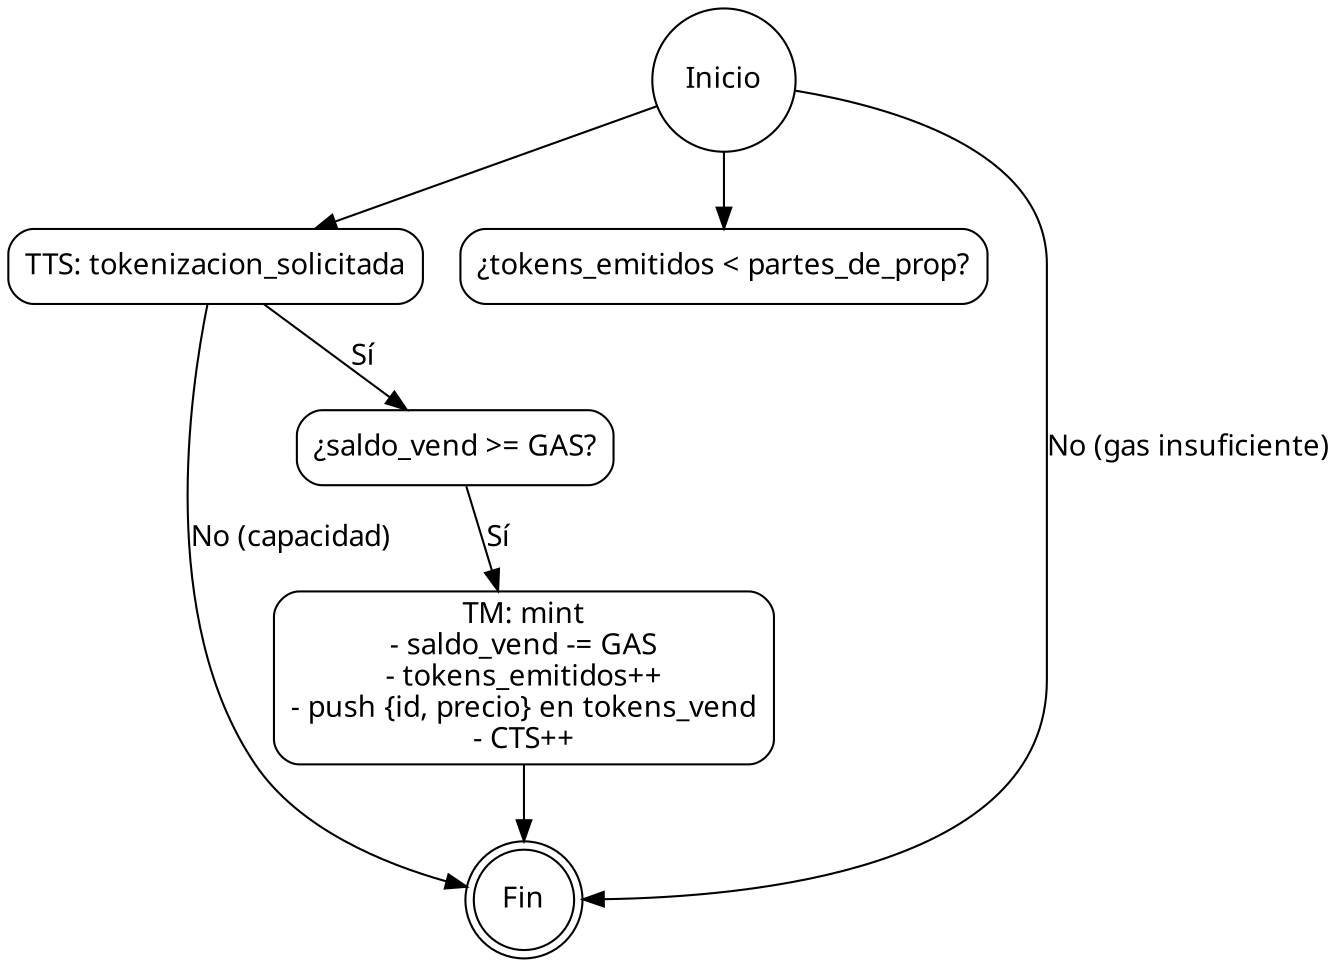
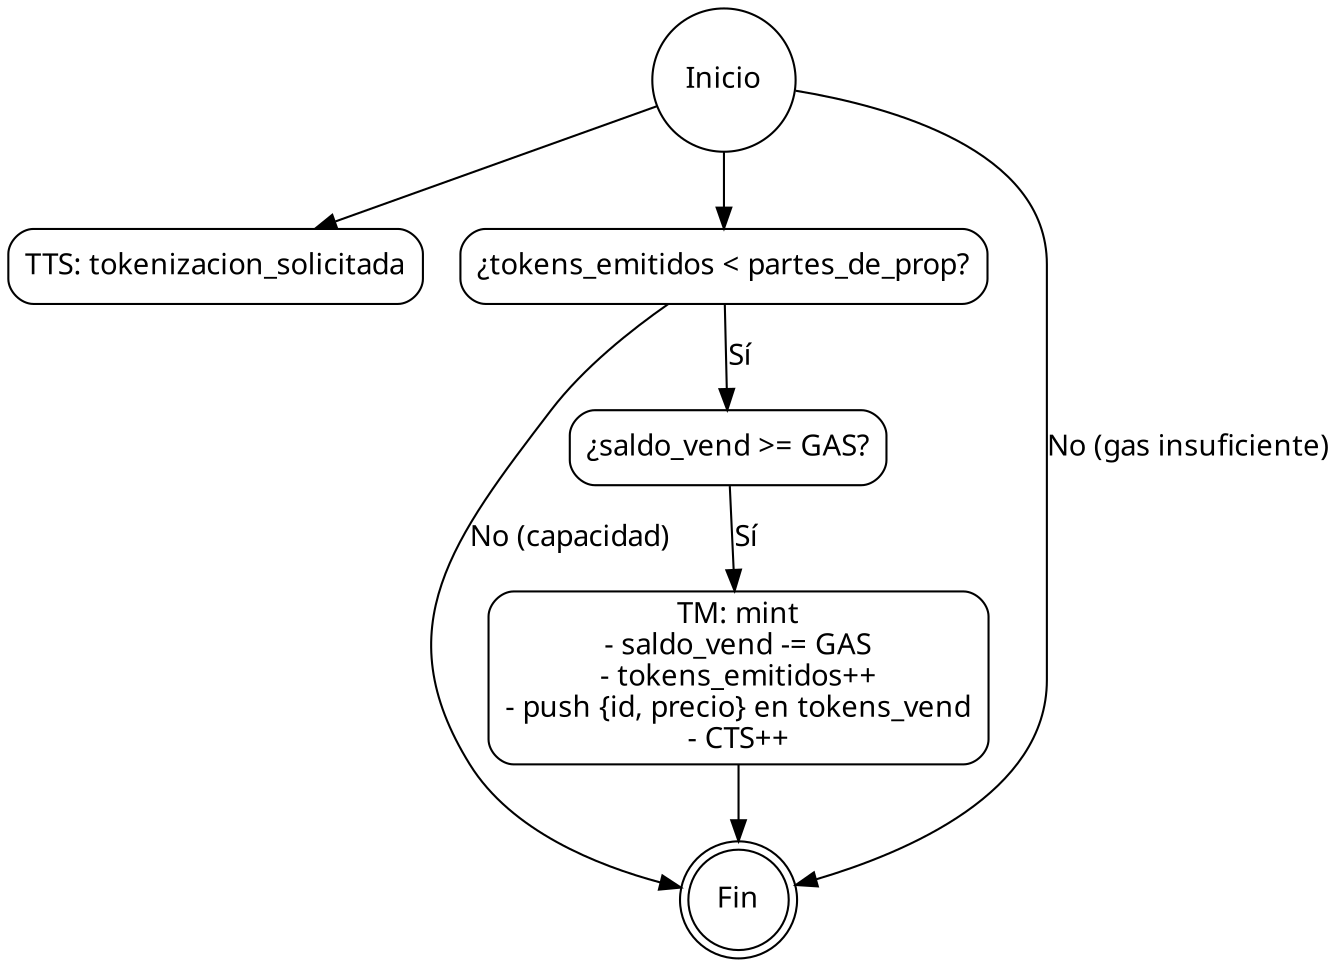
(327, 351) -> (726, 347)
(207, 652) -> (436, 610)
